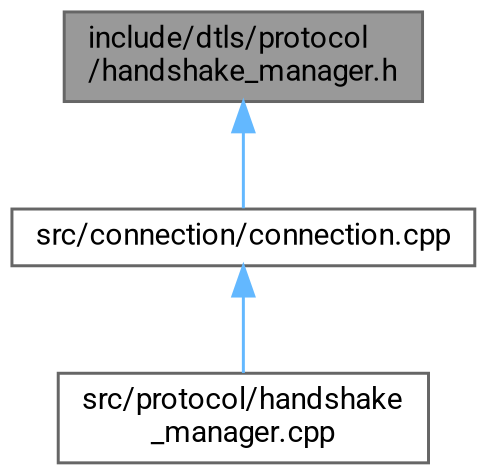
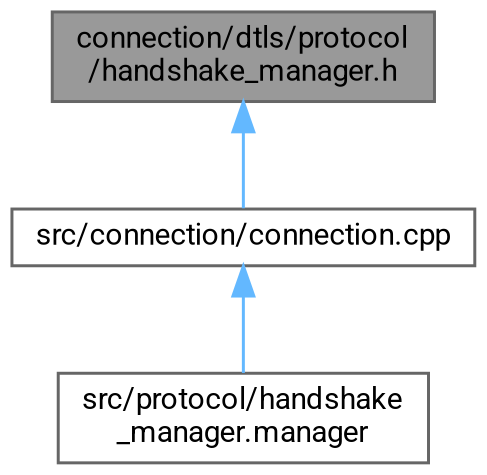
(243, 57) -> (243, 57)
(243, 418) -> (243, 418)
